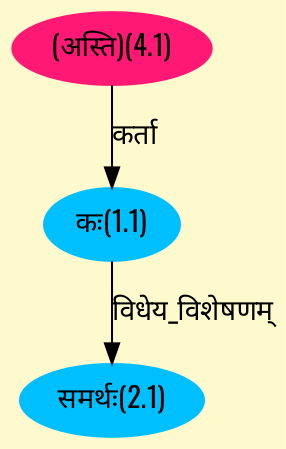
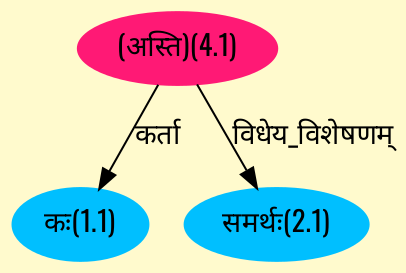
(112, 302) -> (222, 127)
